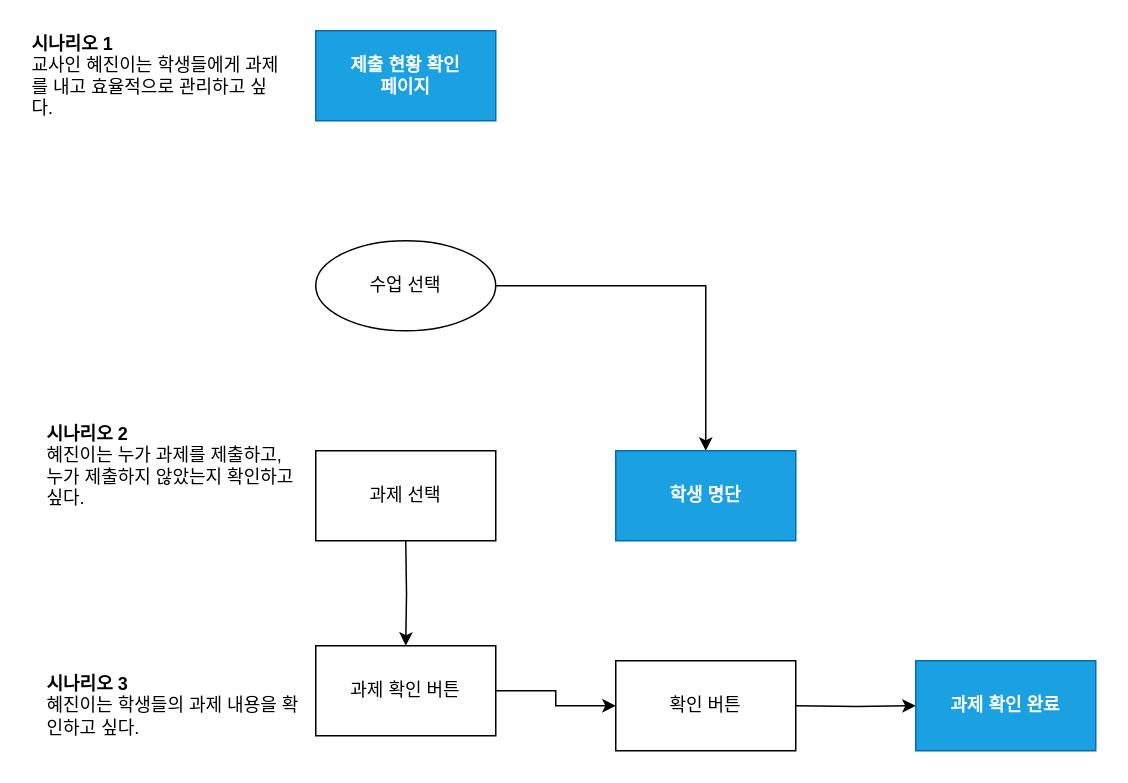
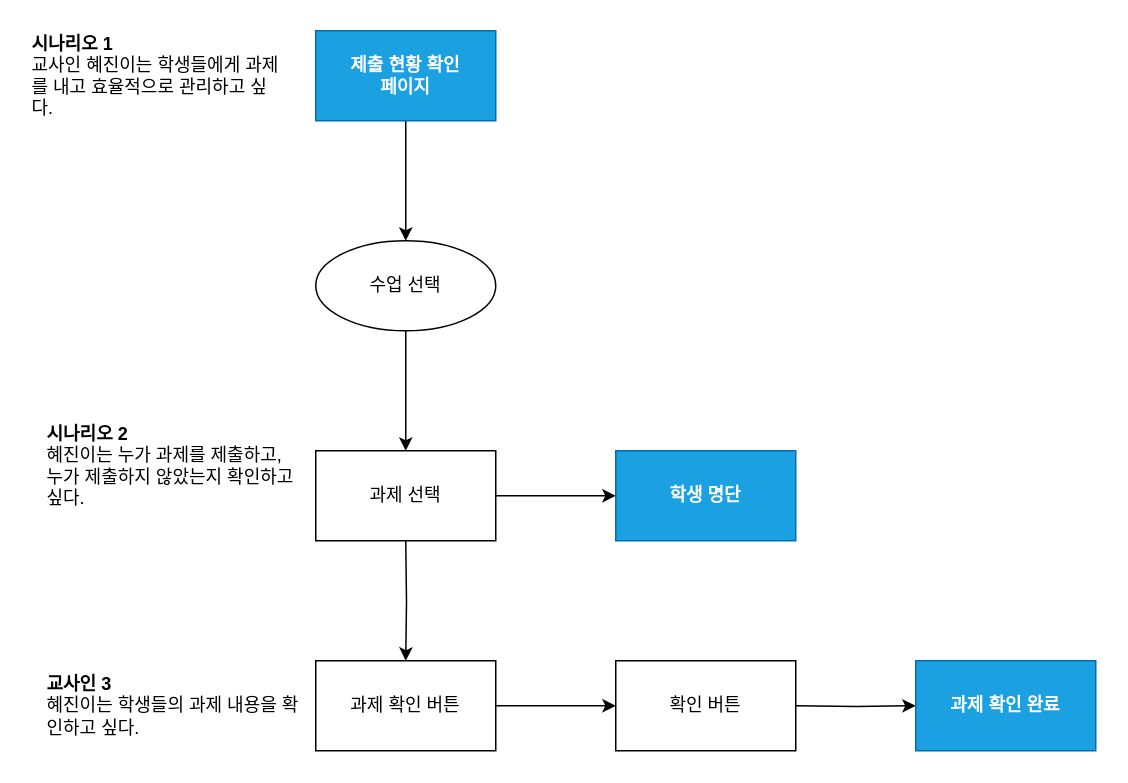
none -> (406, 176)
(678, 286) -> (406, 386)
none -> (551, 496)
(406, 691) -> (406, 706)
(173, 706) -> (173, 706)
